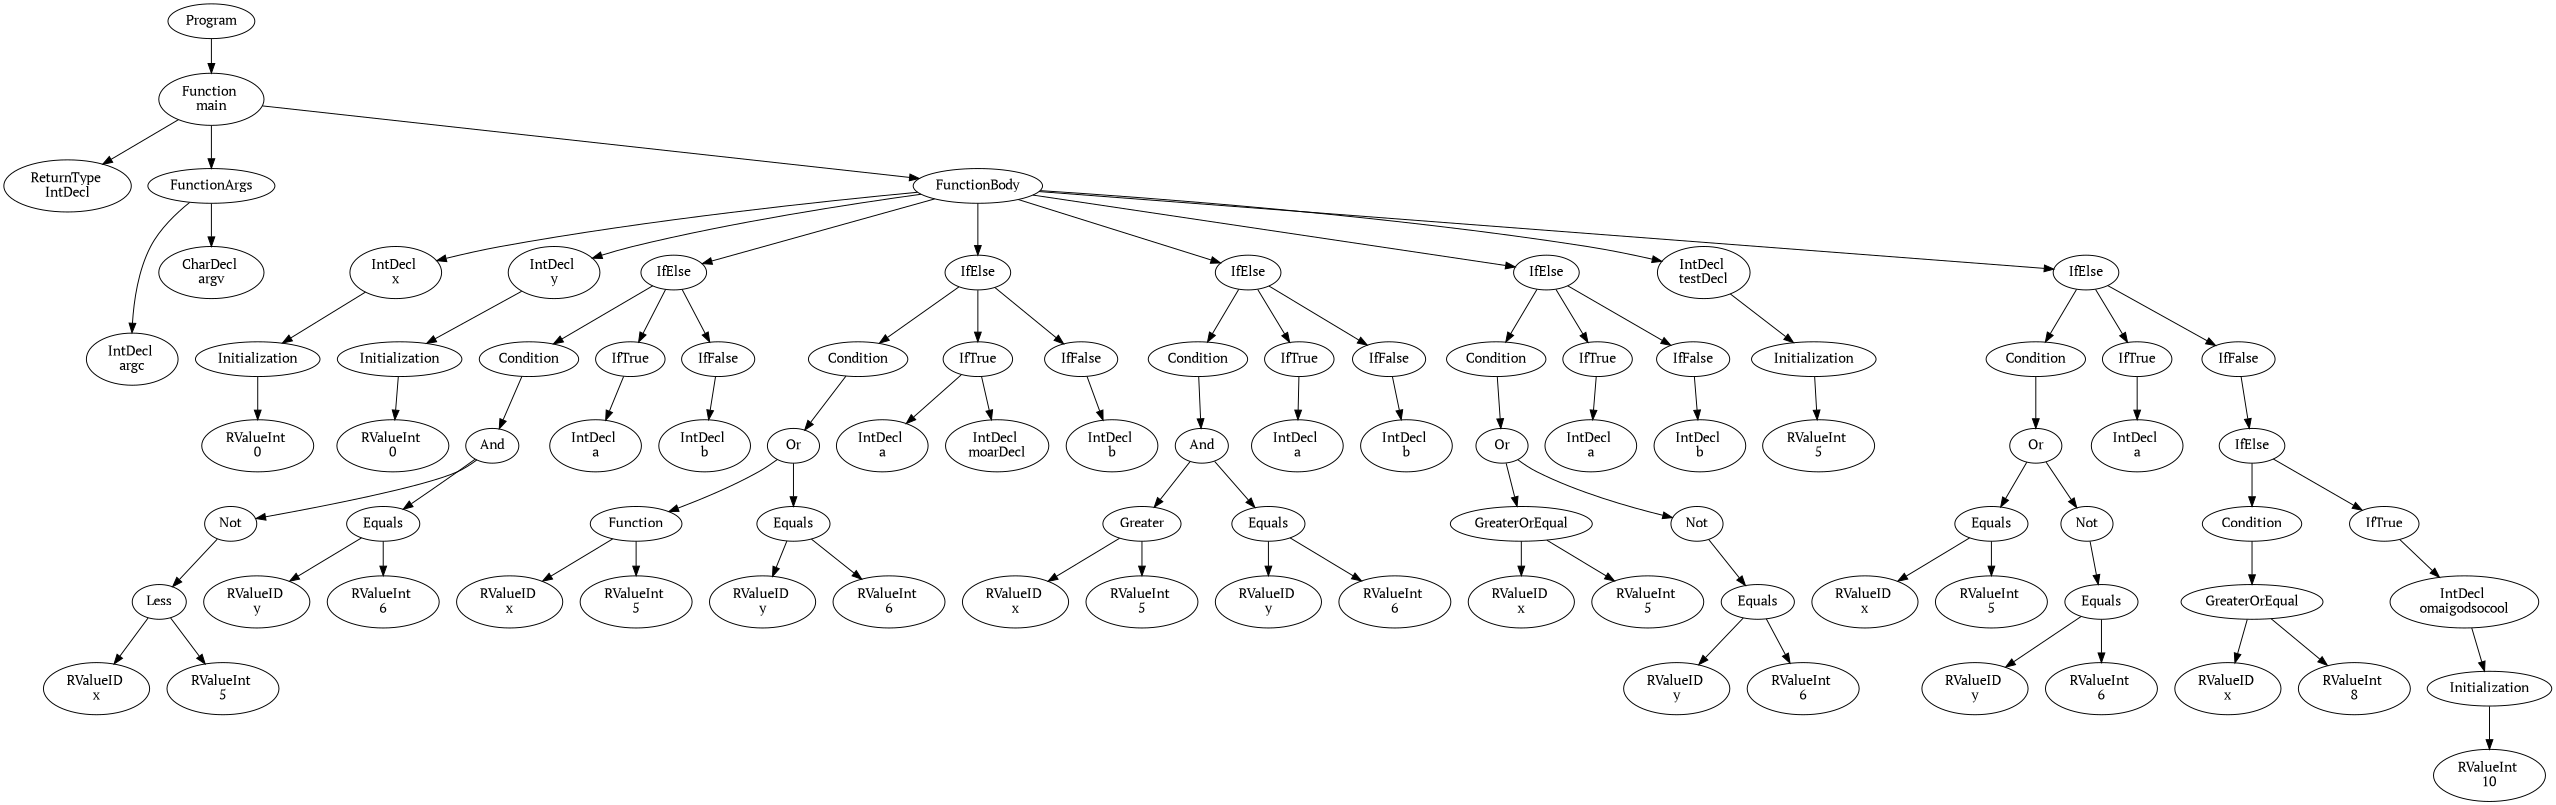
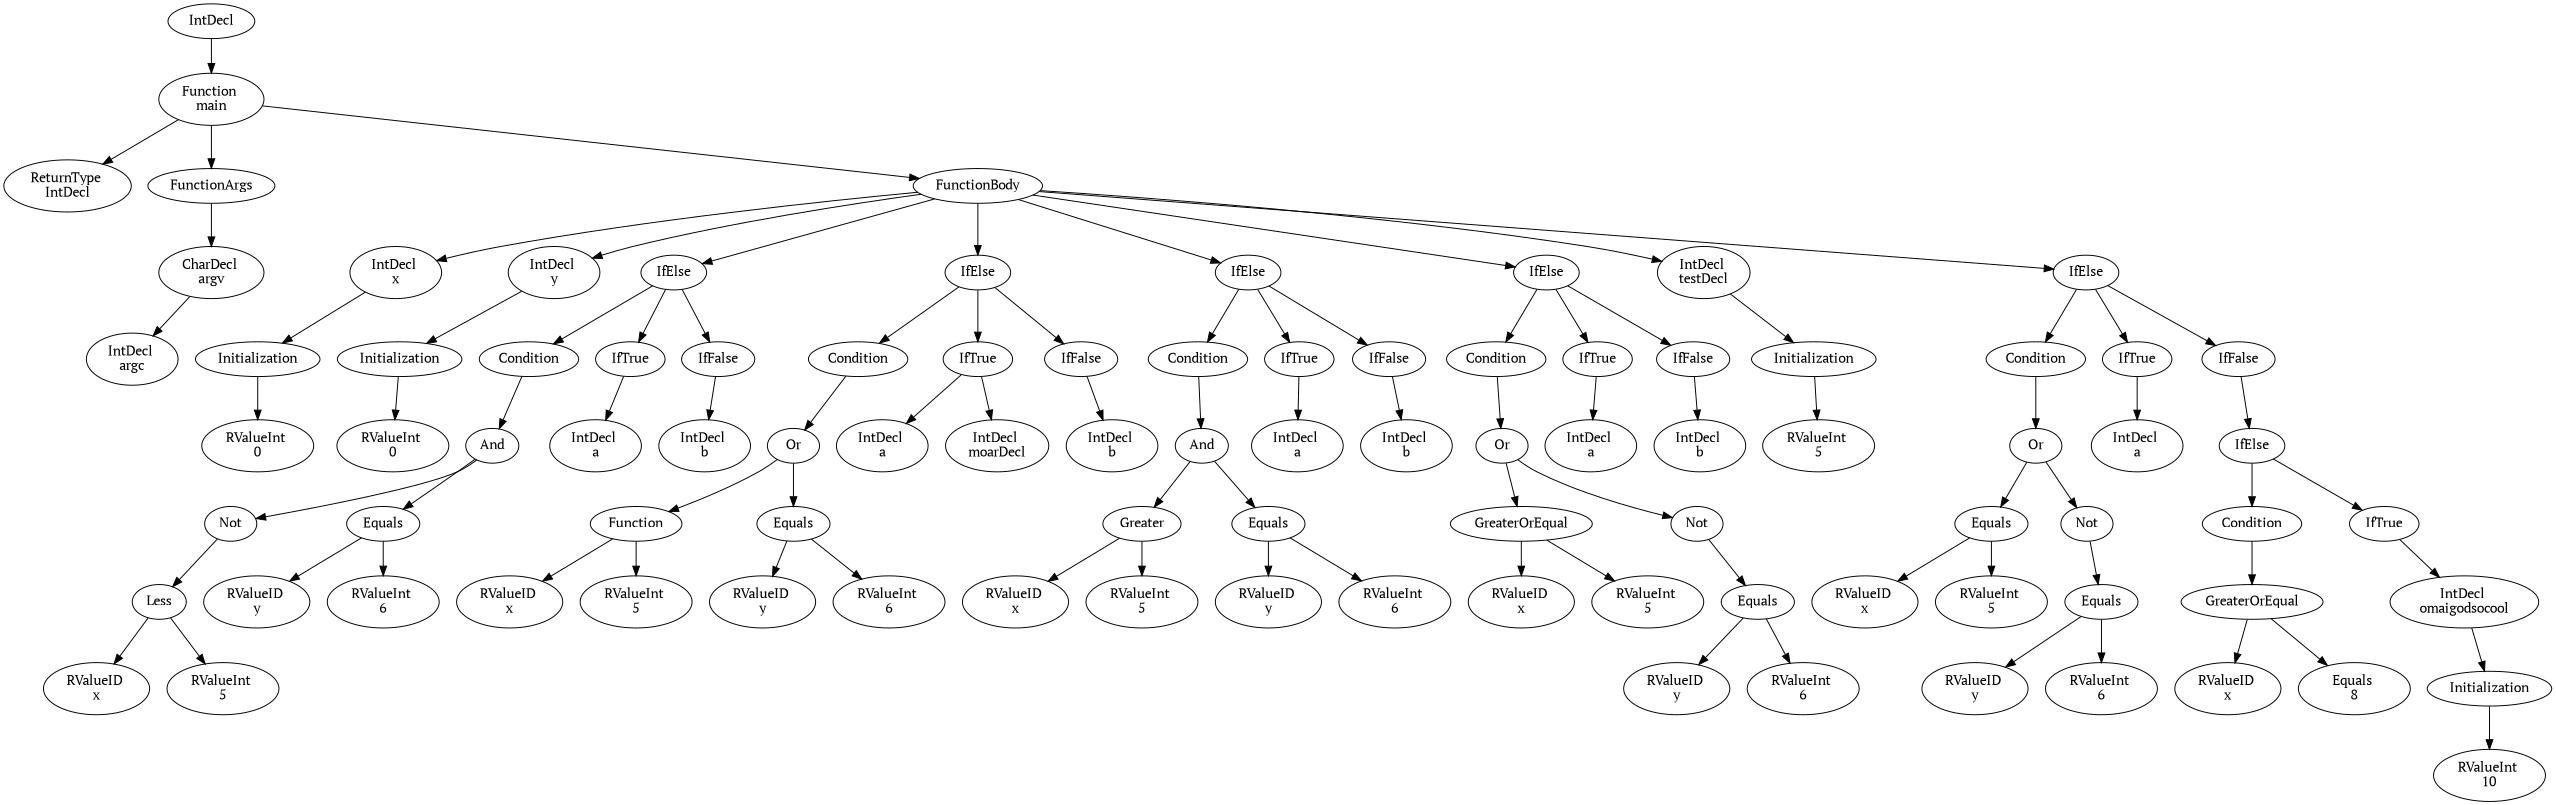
(211, 21) -> (211, 21)
(146, 256) -> (175, 313)
(2354, 689) -> (2354, 689)
